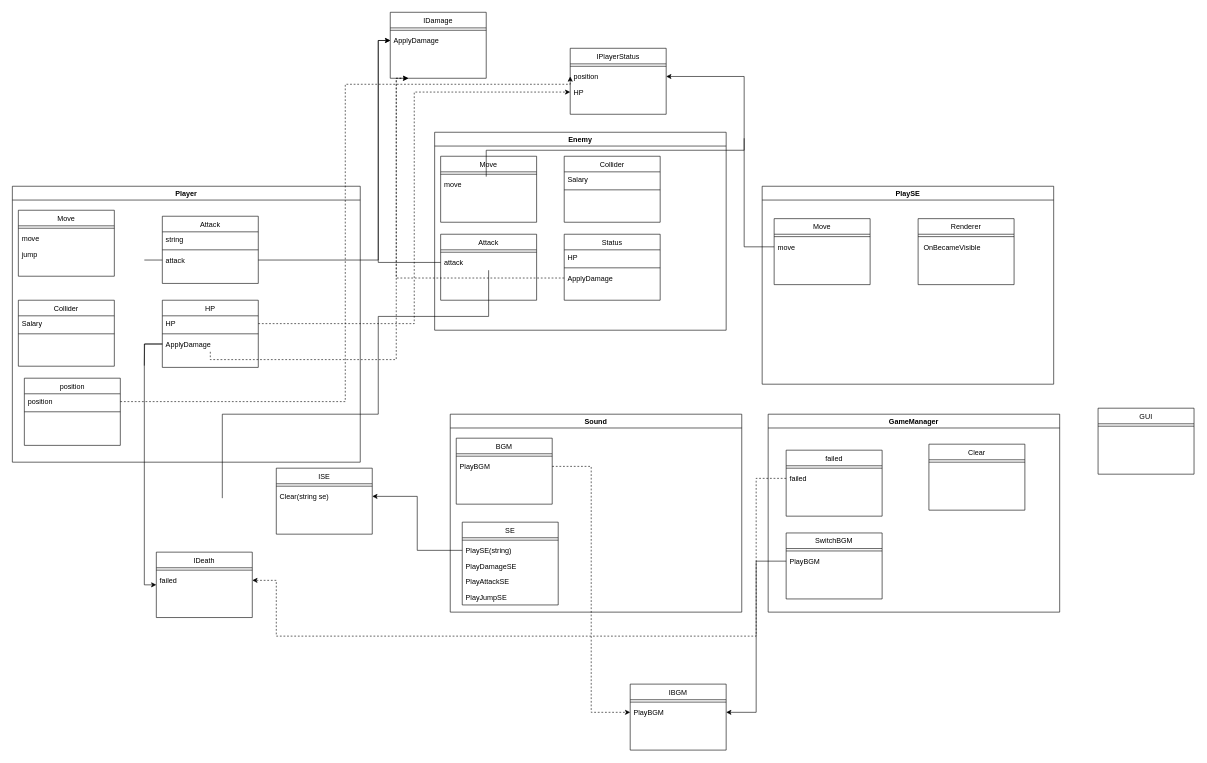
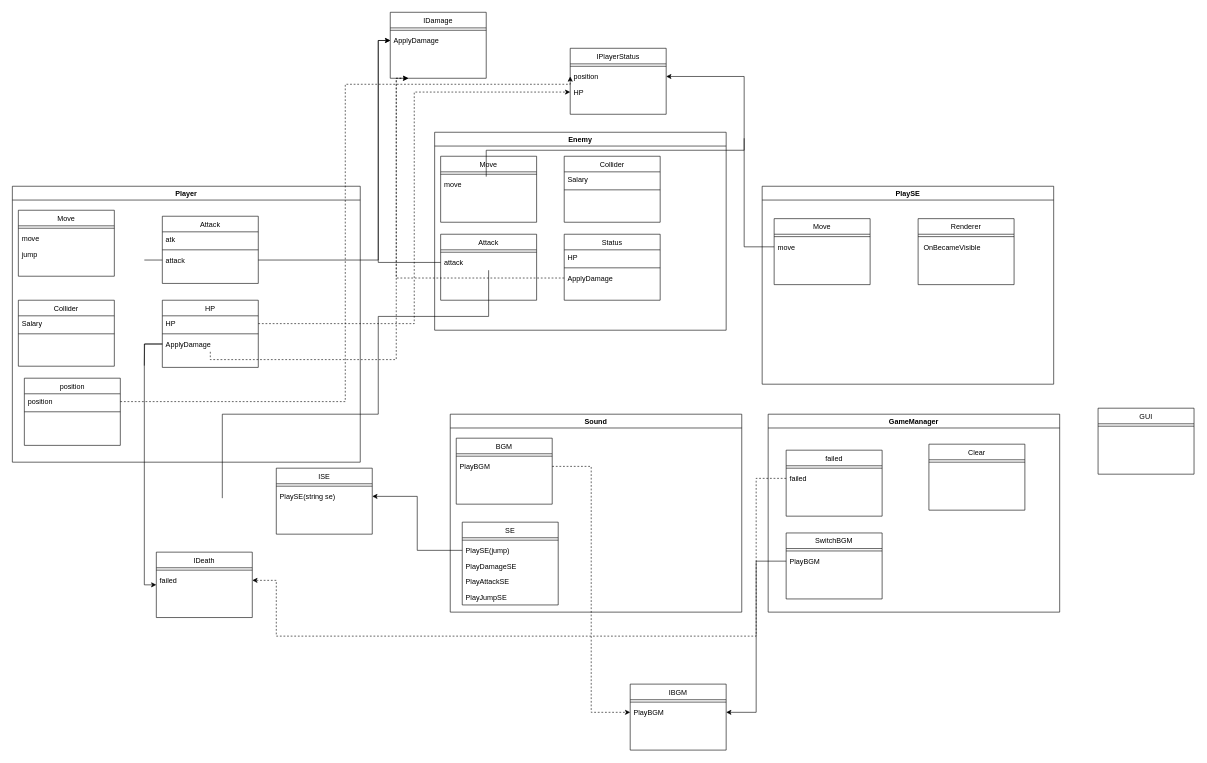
(177, 240) -> (172, 240)
(309, 497) -> (311, 497)
(492, 551) -> (489, 551)
